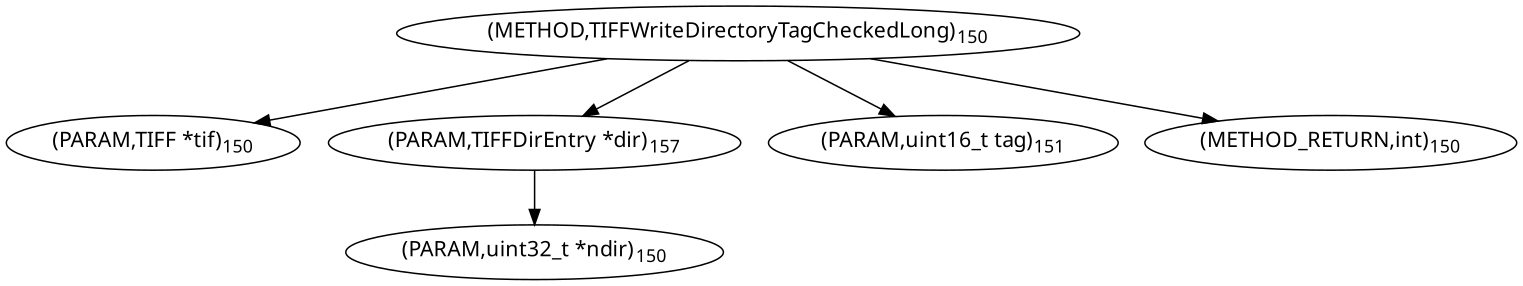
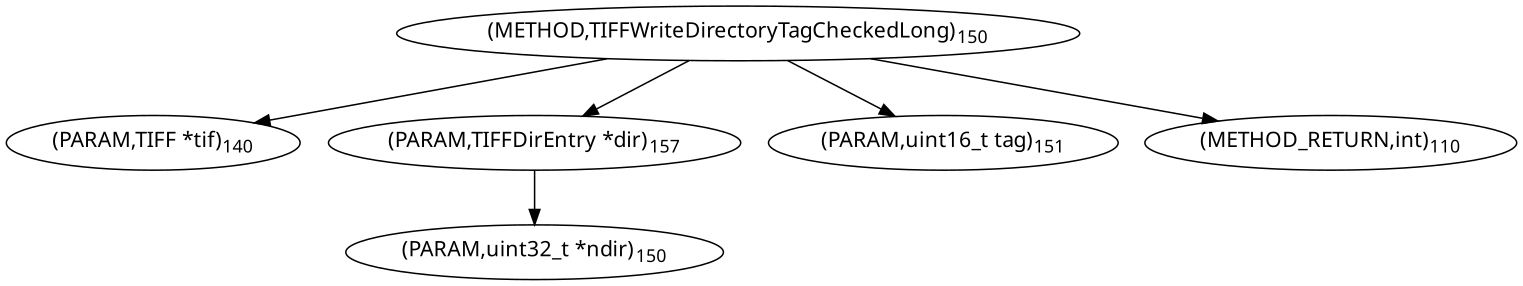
(238, 141) -> (238, 141)
(1446, 141) -> (1446, 141)
